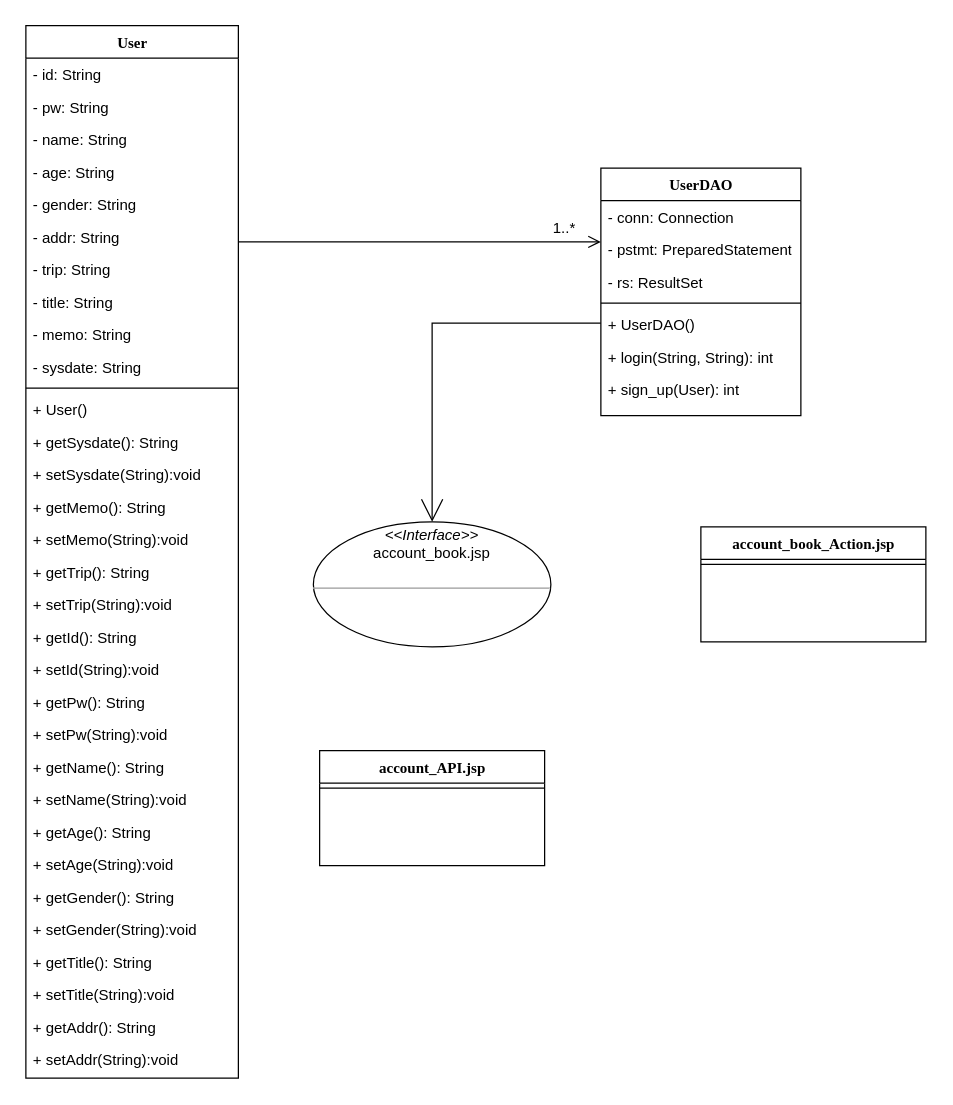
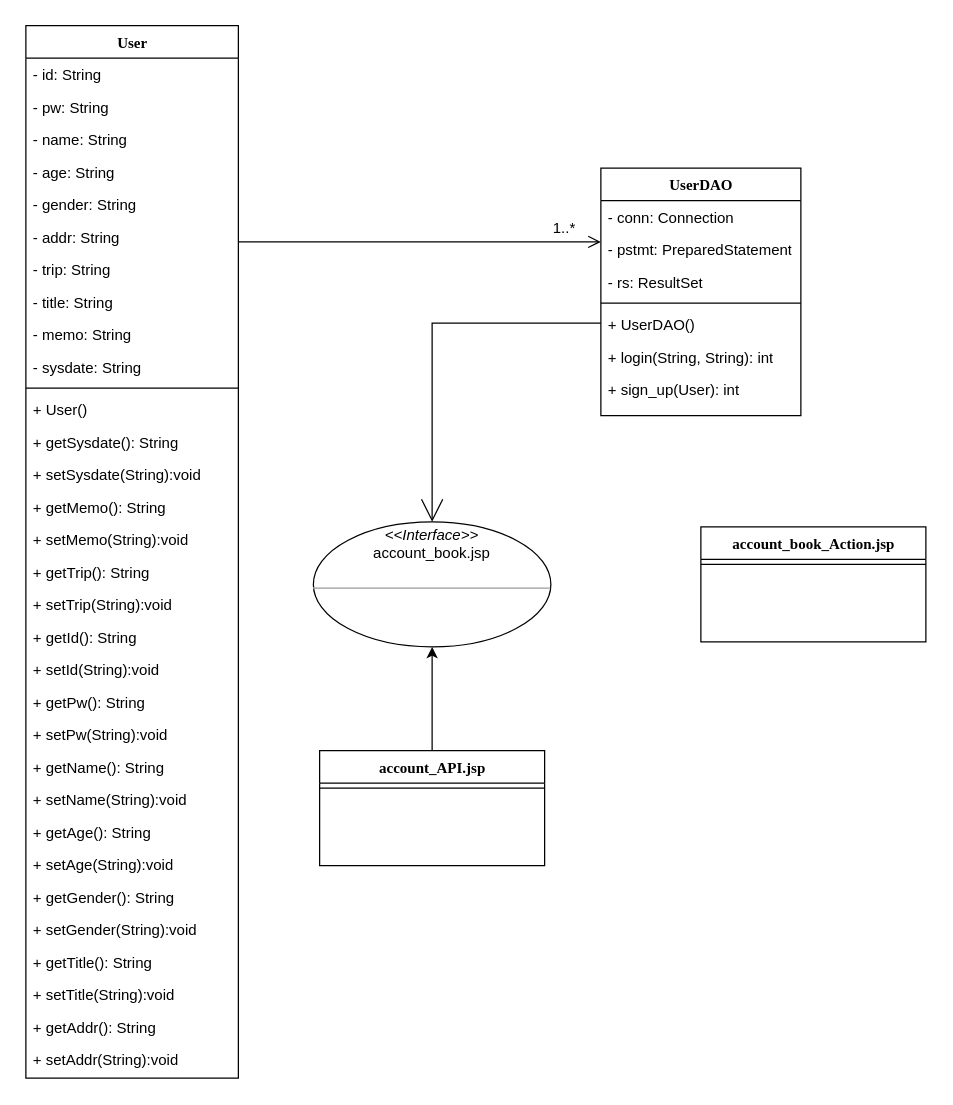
none -> (432, 701)
